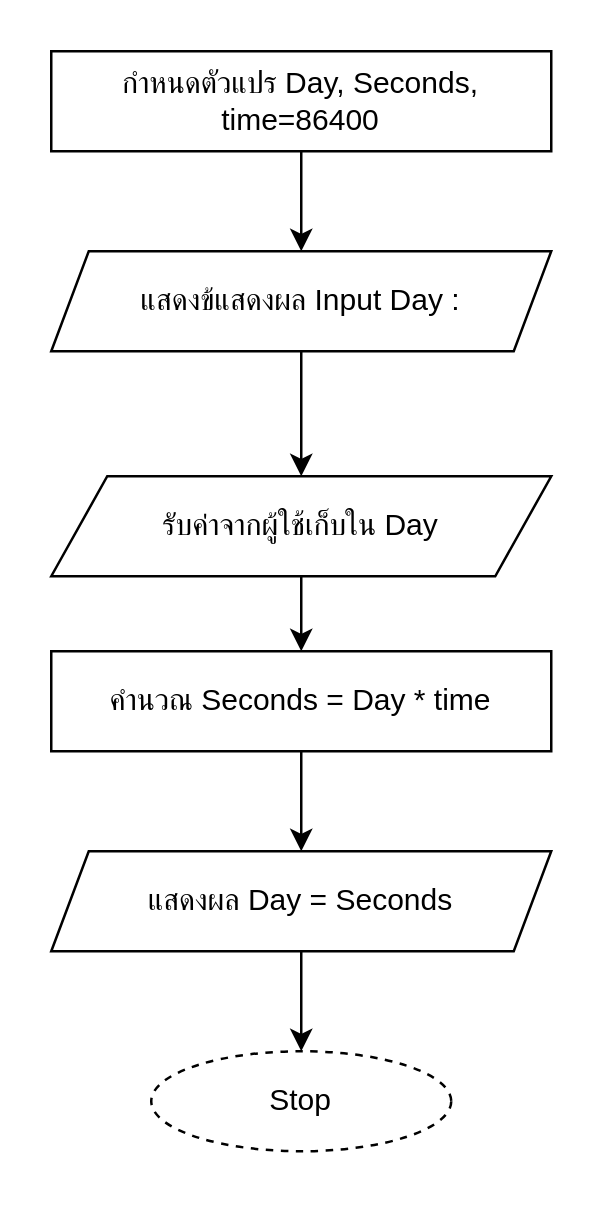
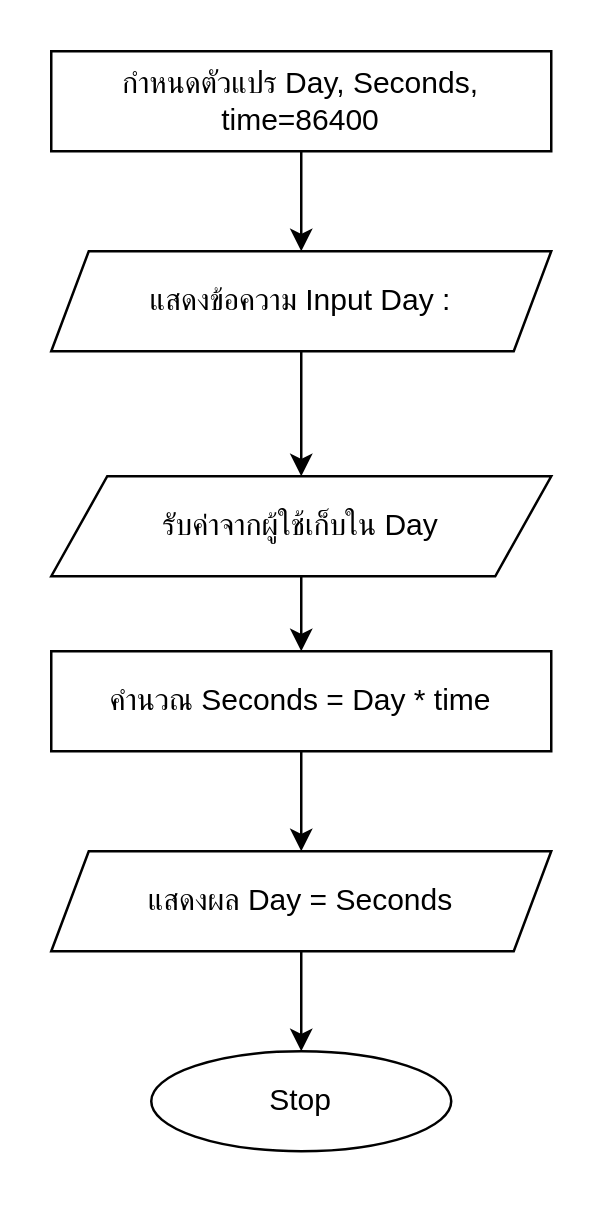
(301, 301) -> (301, 301)
(301, 1101) -> (301, 1101)
